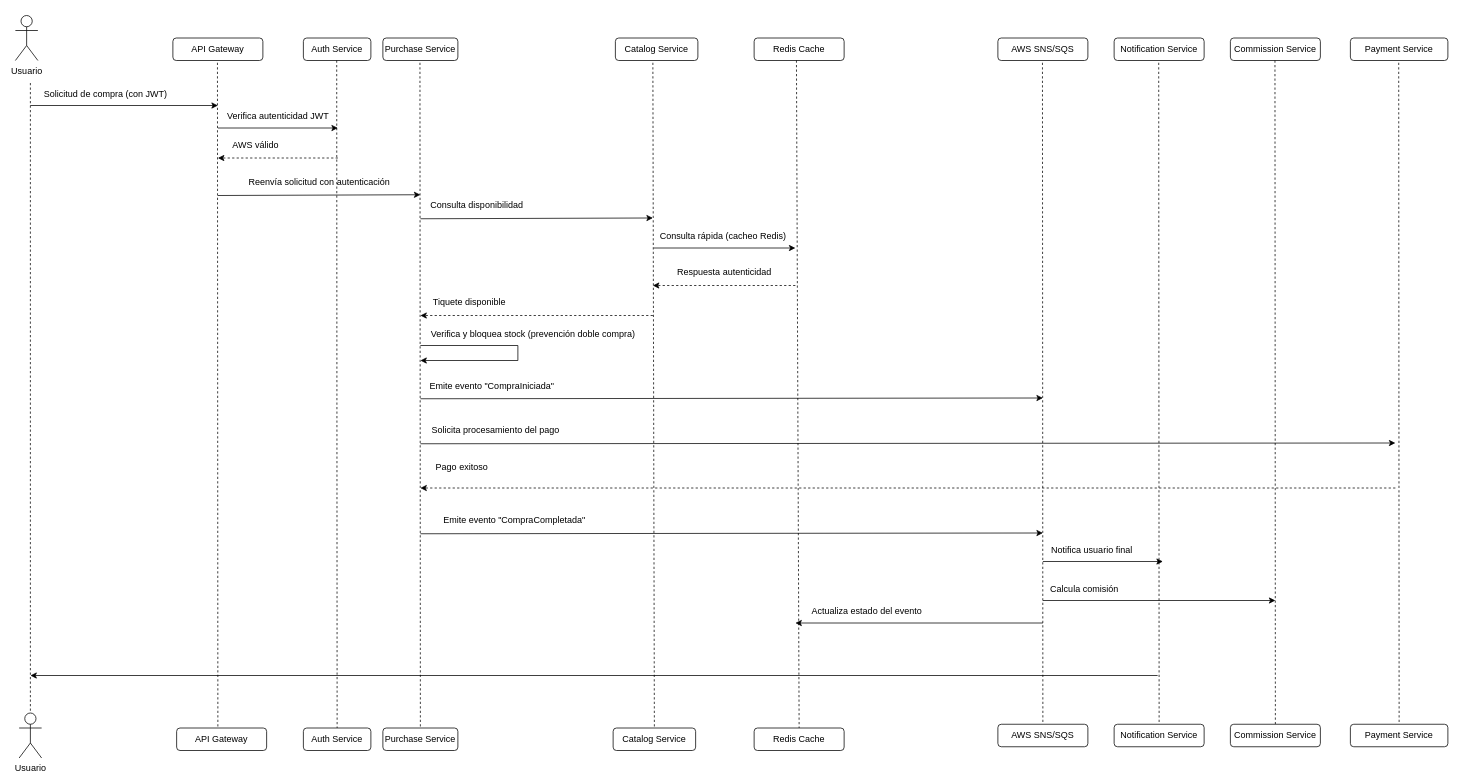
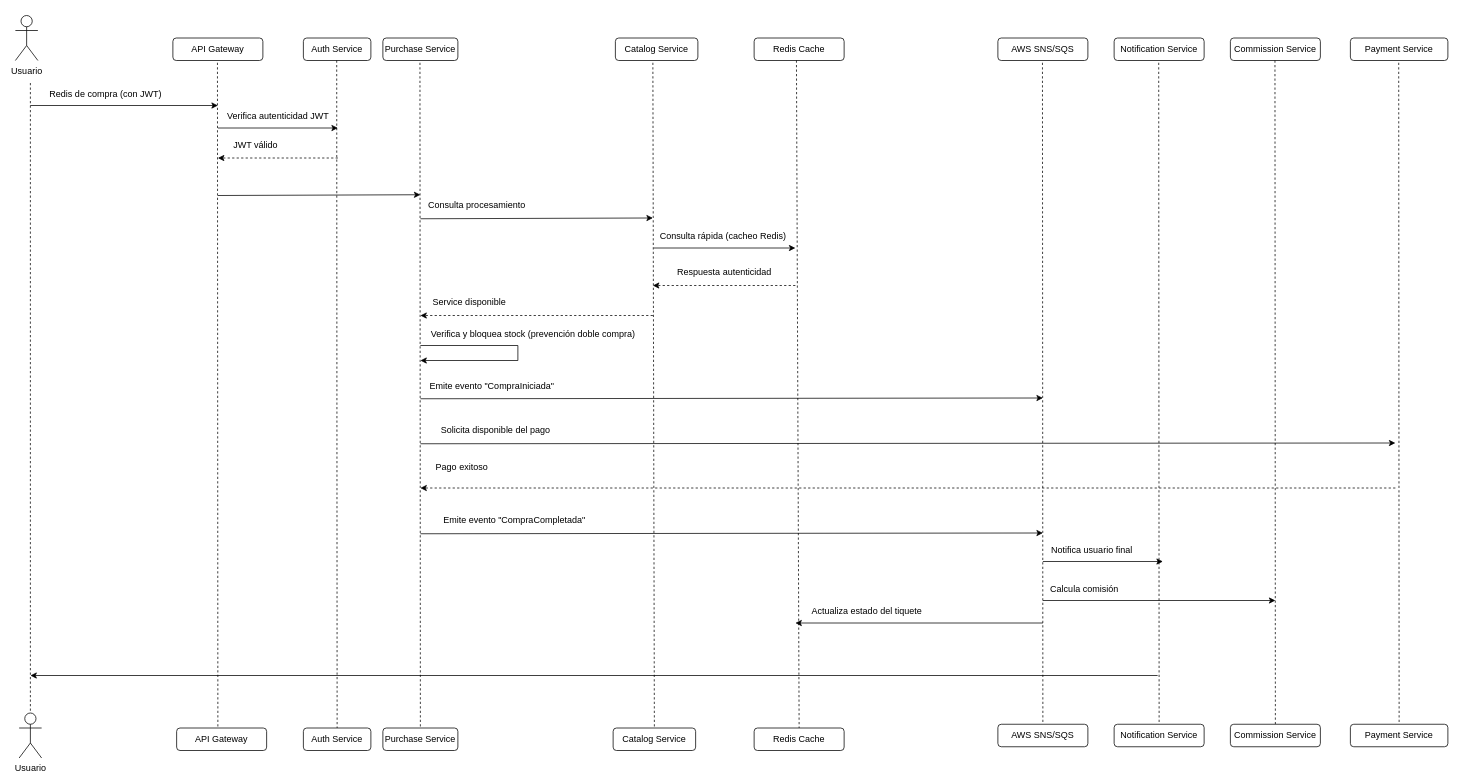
(106, 94) -> (106, 94)
(256, 145) -> (256, 145)
(319, 183) -> none
(477, 205) -> (477, 205)
(470, 303) -> (470, 303)
(496, 430) -> (496, 430)
(867, 612) -> (867, 612)
